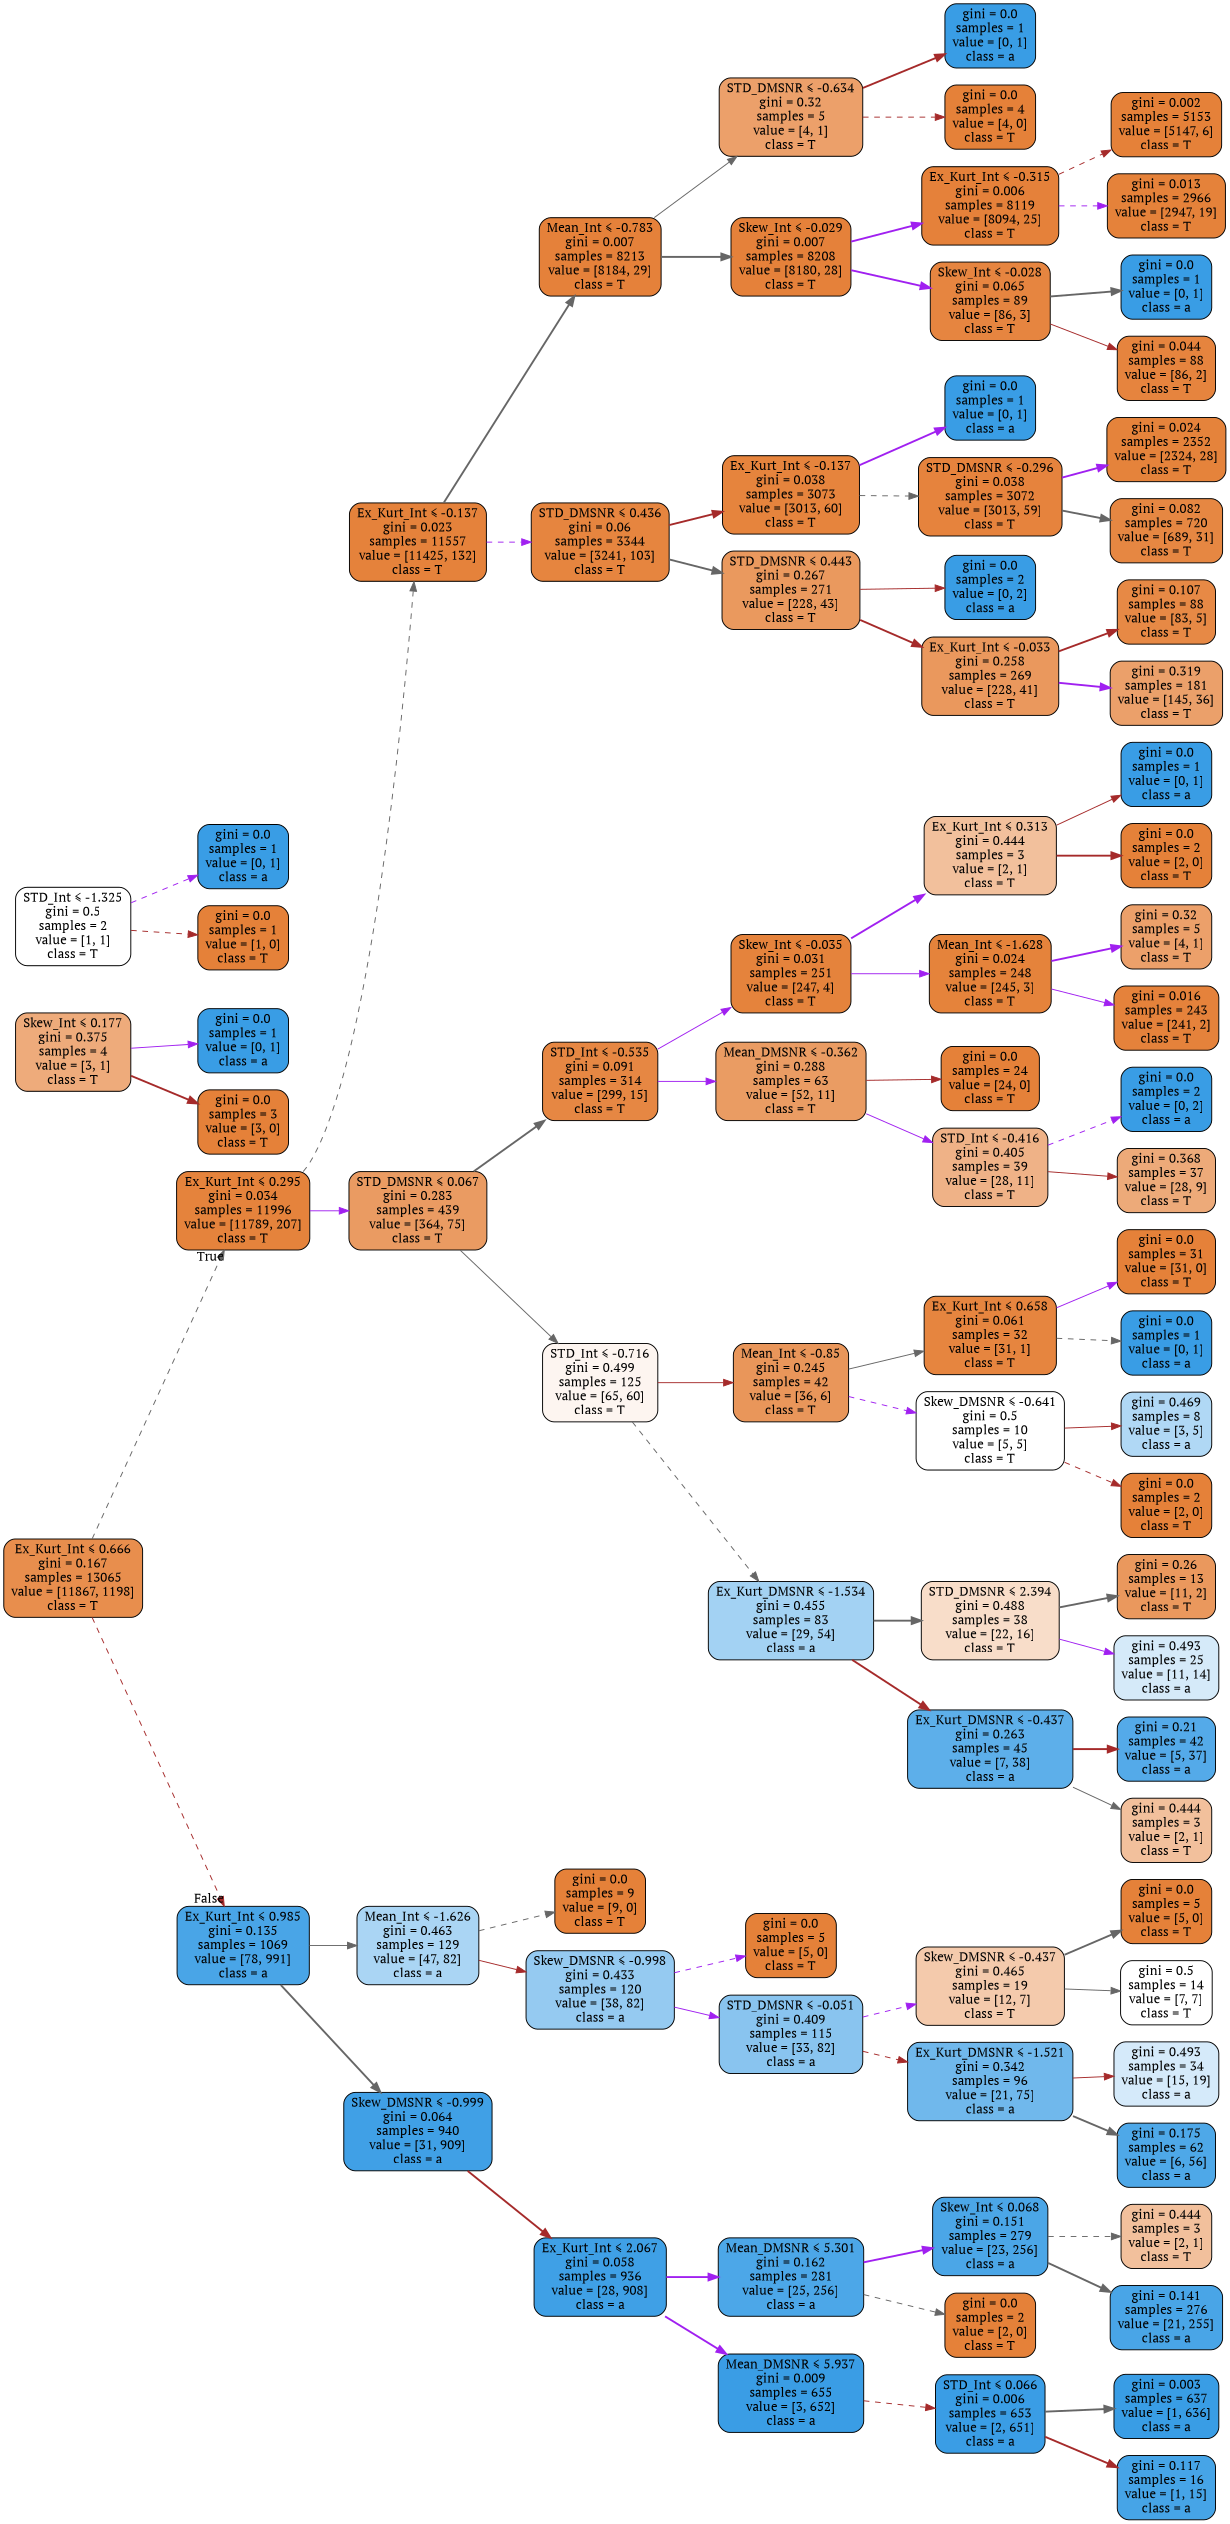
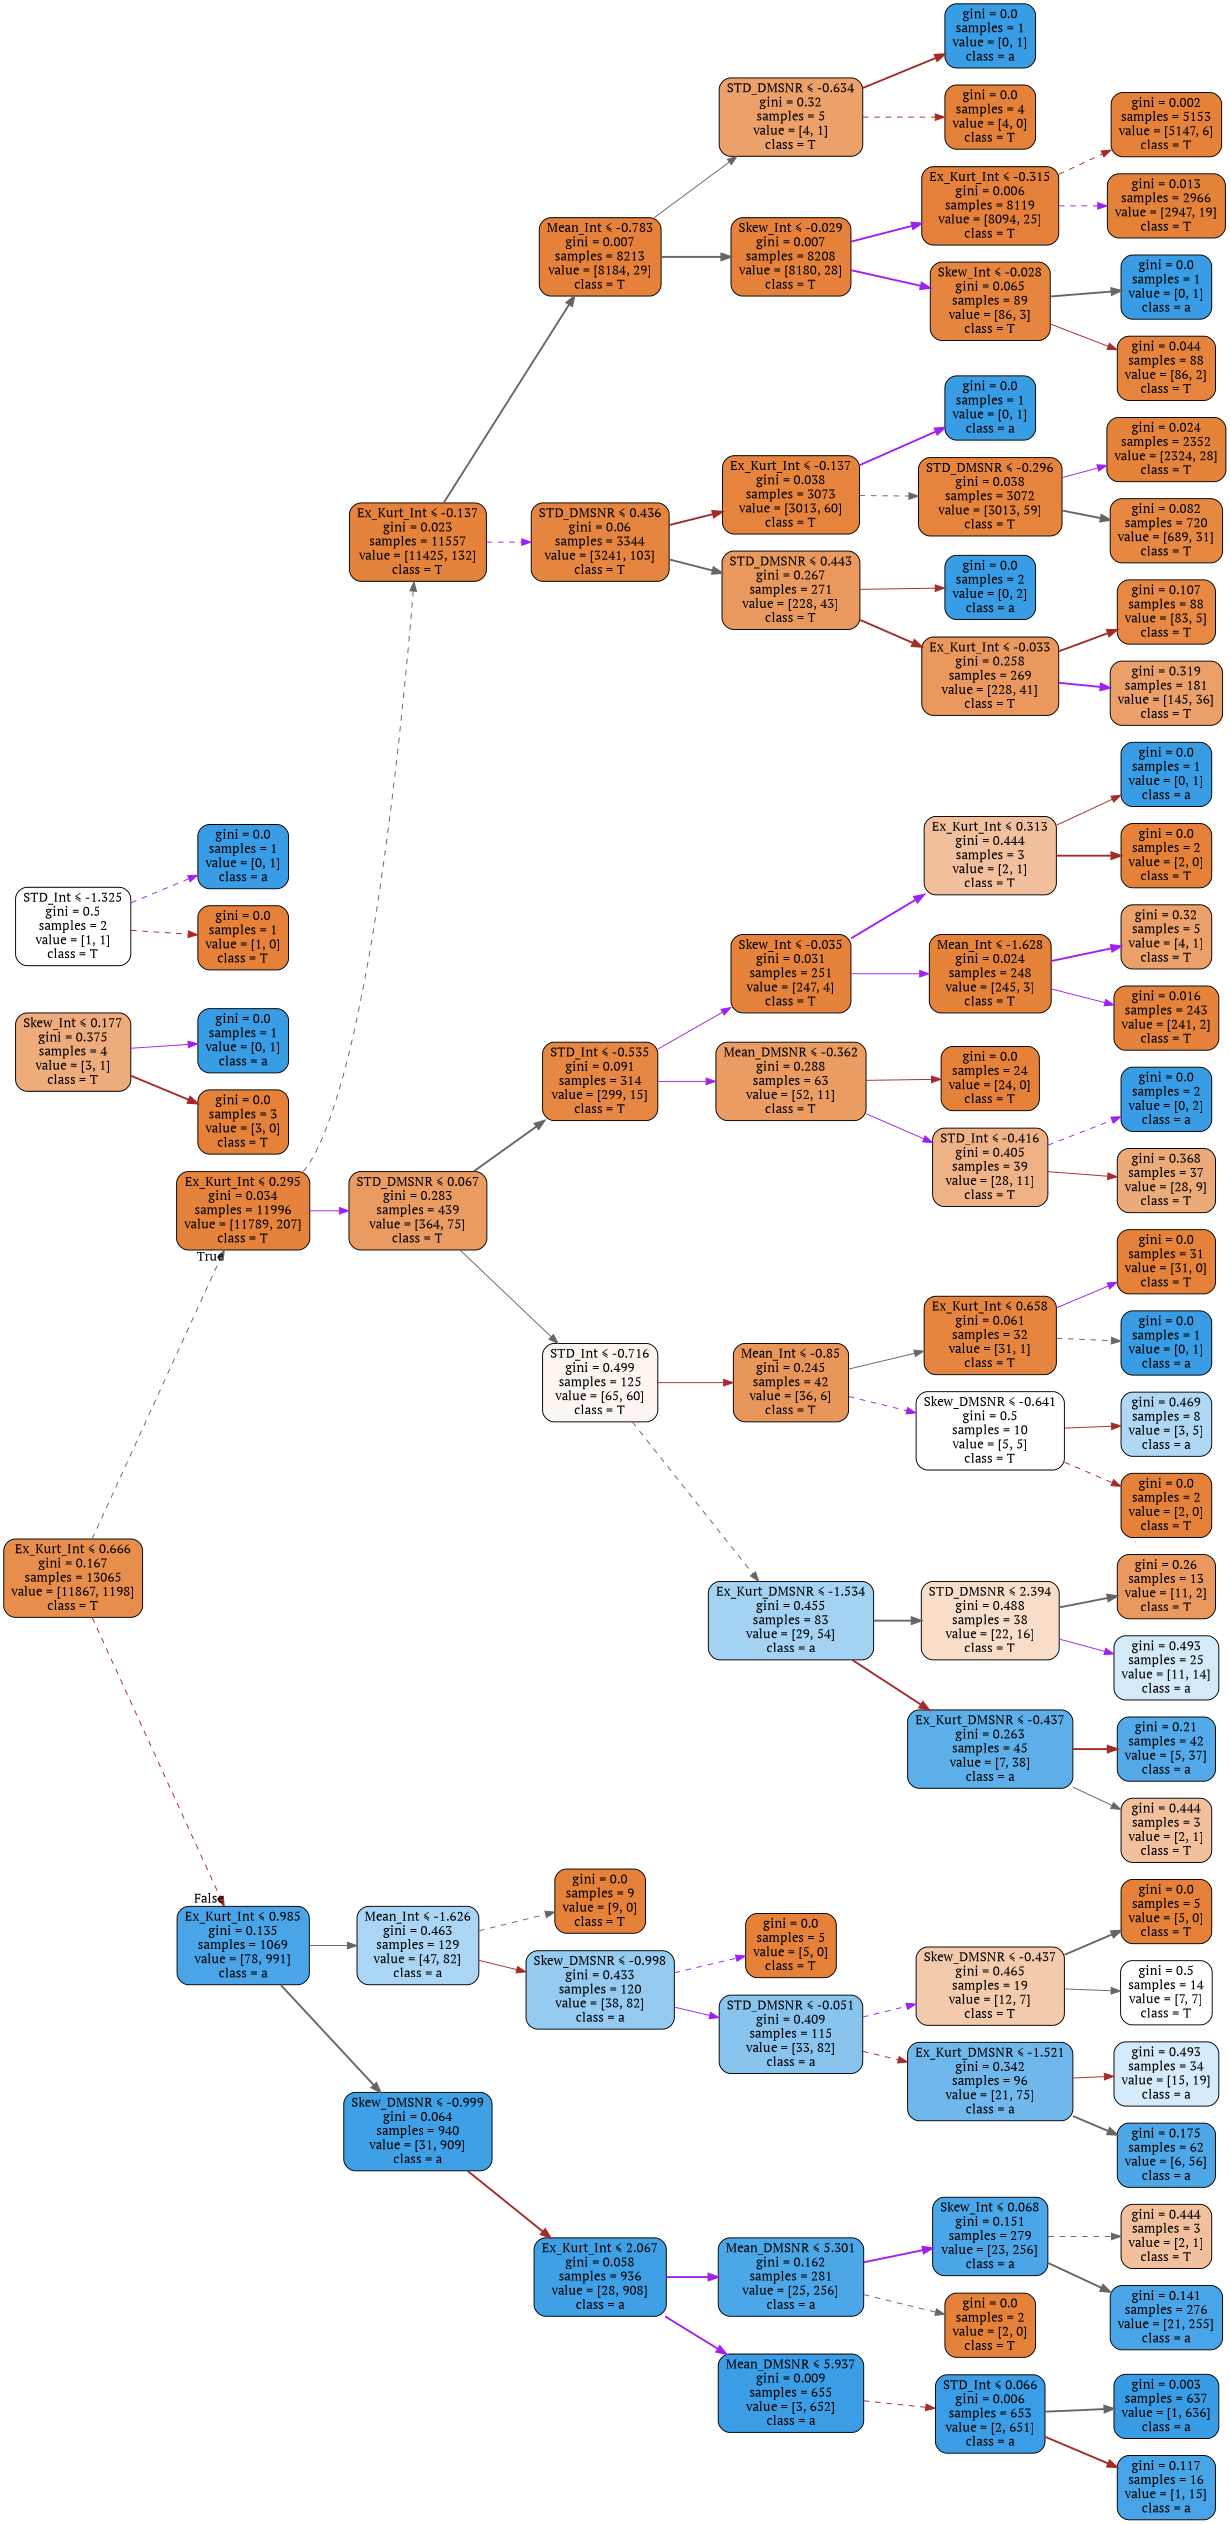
(1080, 473) -> (1080, 473)
